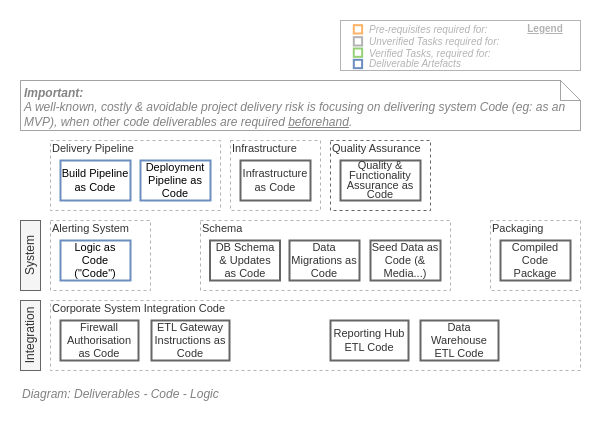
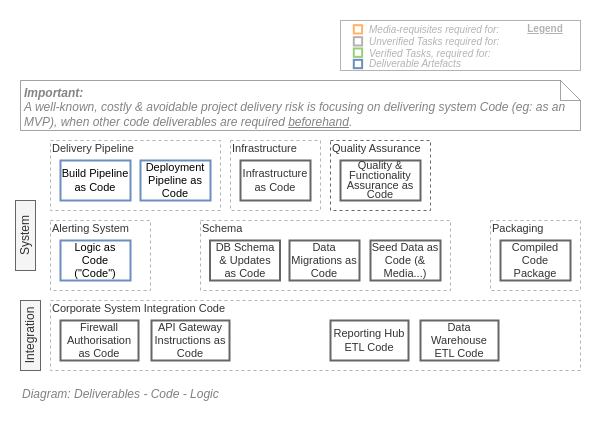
(440, 30) -> (444, 30)
(31, 256) -> (26, 236)
(191, 341) -> (191, 341)
